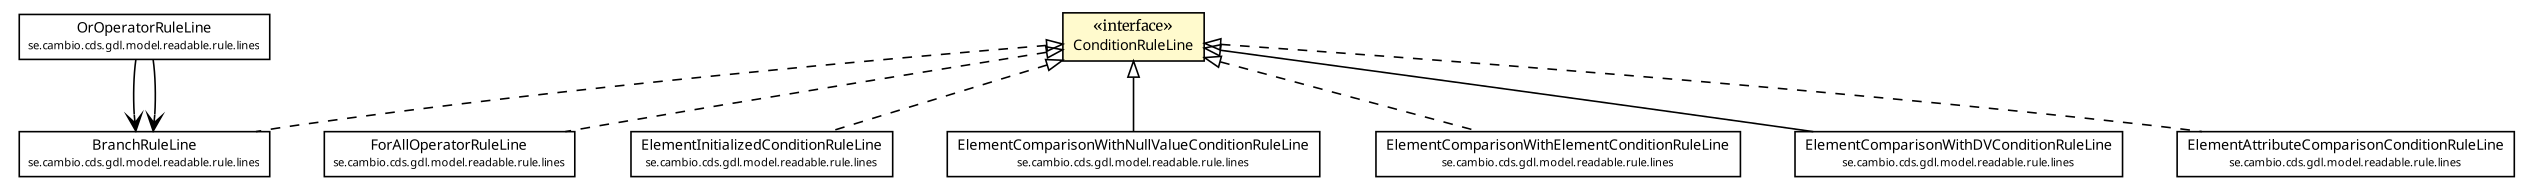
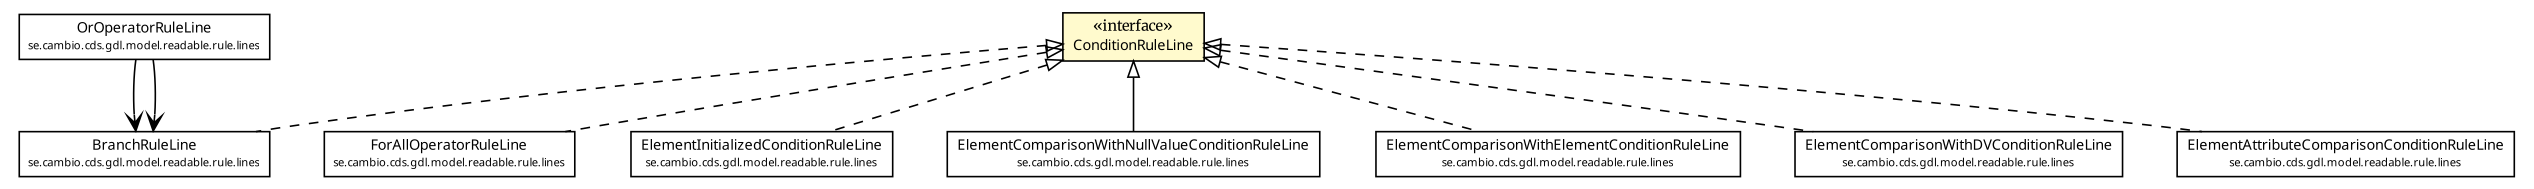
(1517, 91) -> (1517, 91)
